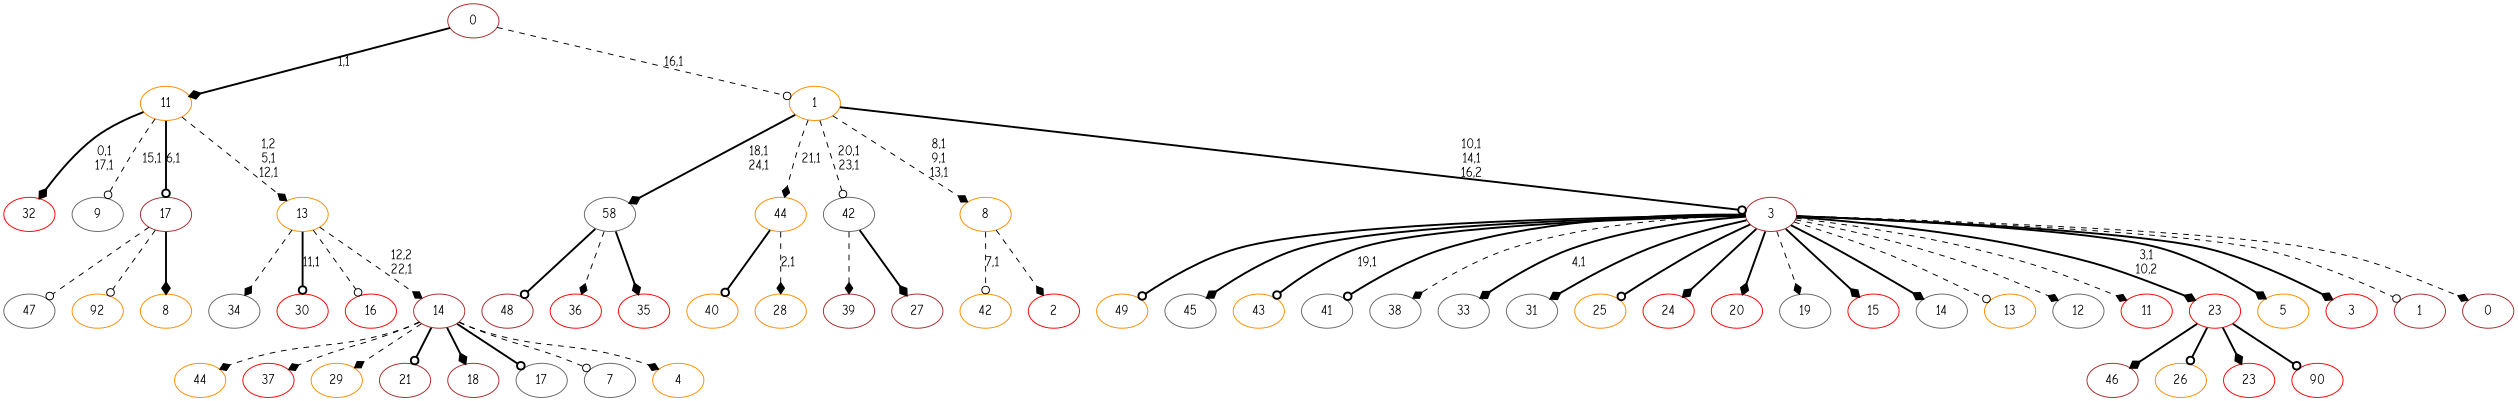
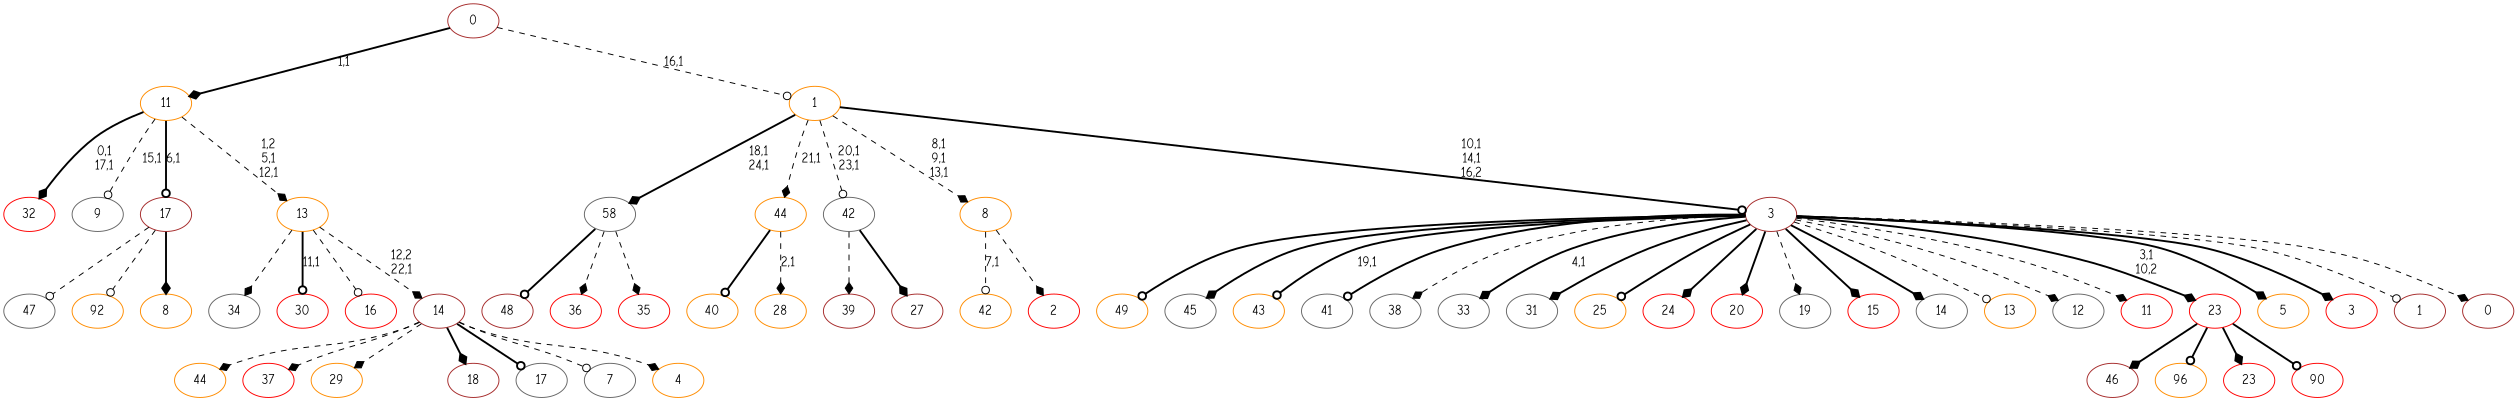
(625, 257) -> (625, 257)
(405, 380) -> none
(2181, 380) -> (2181, 380)
